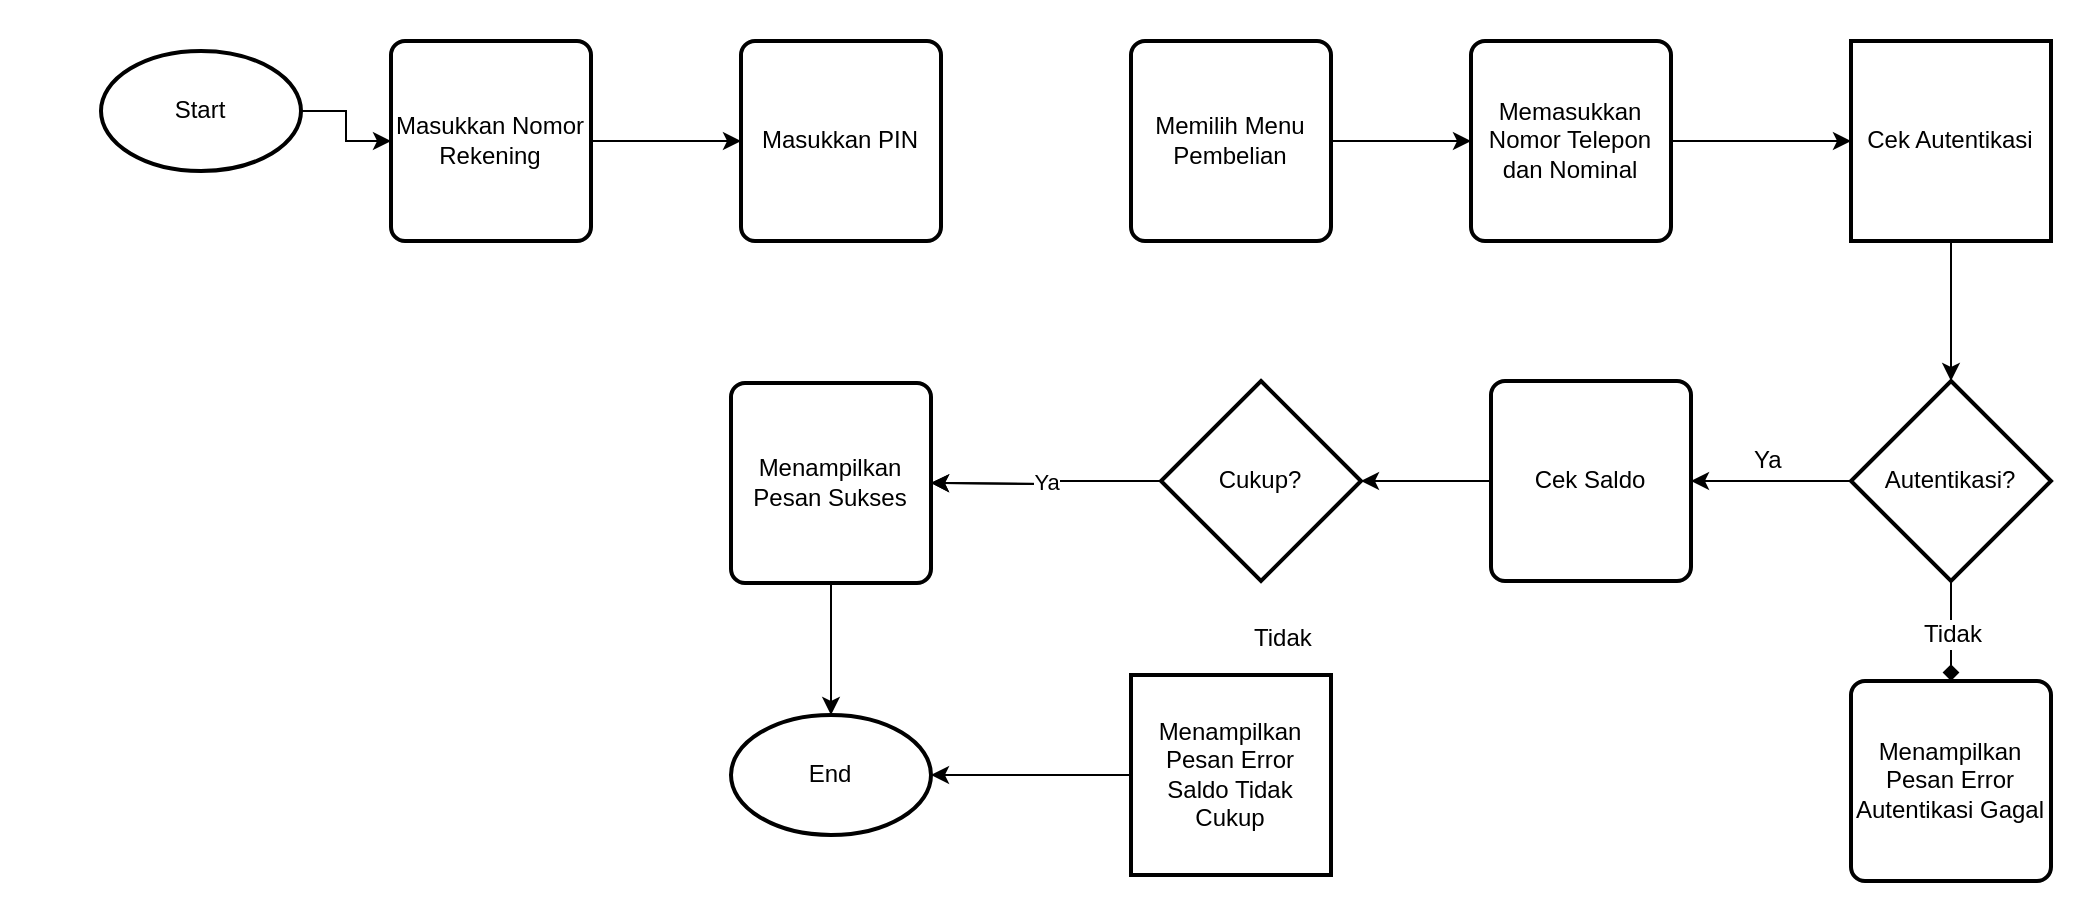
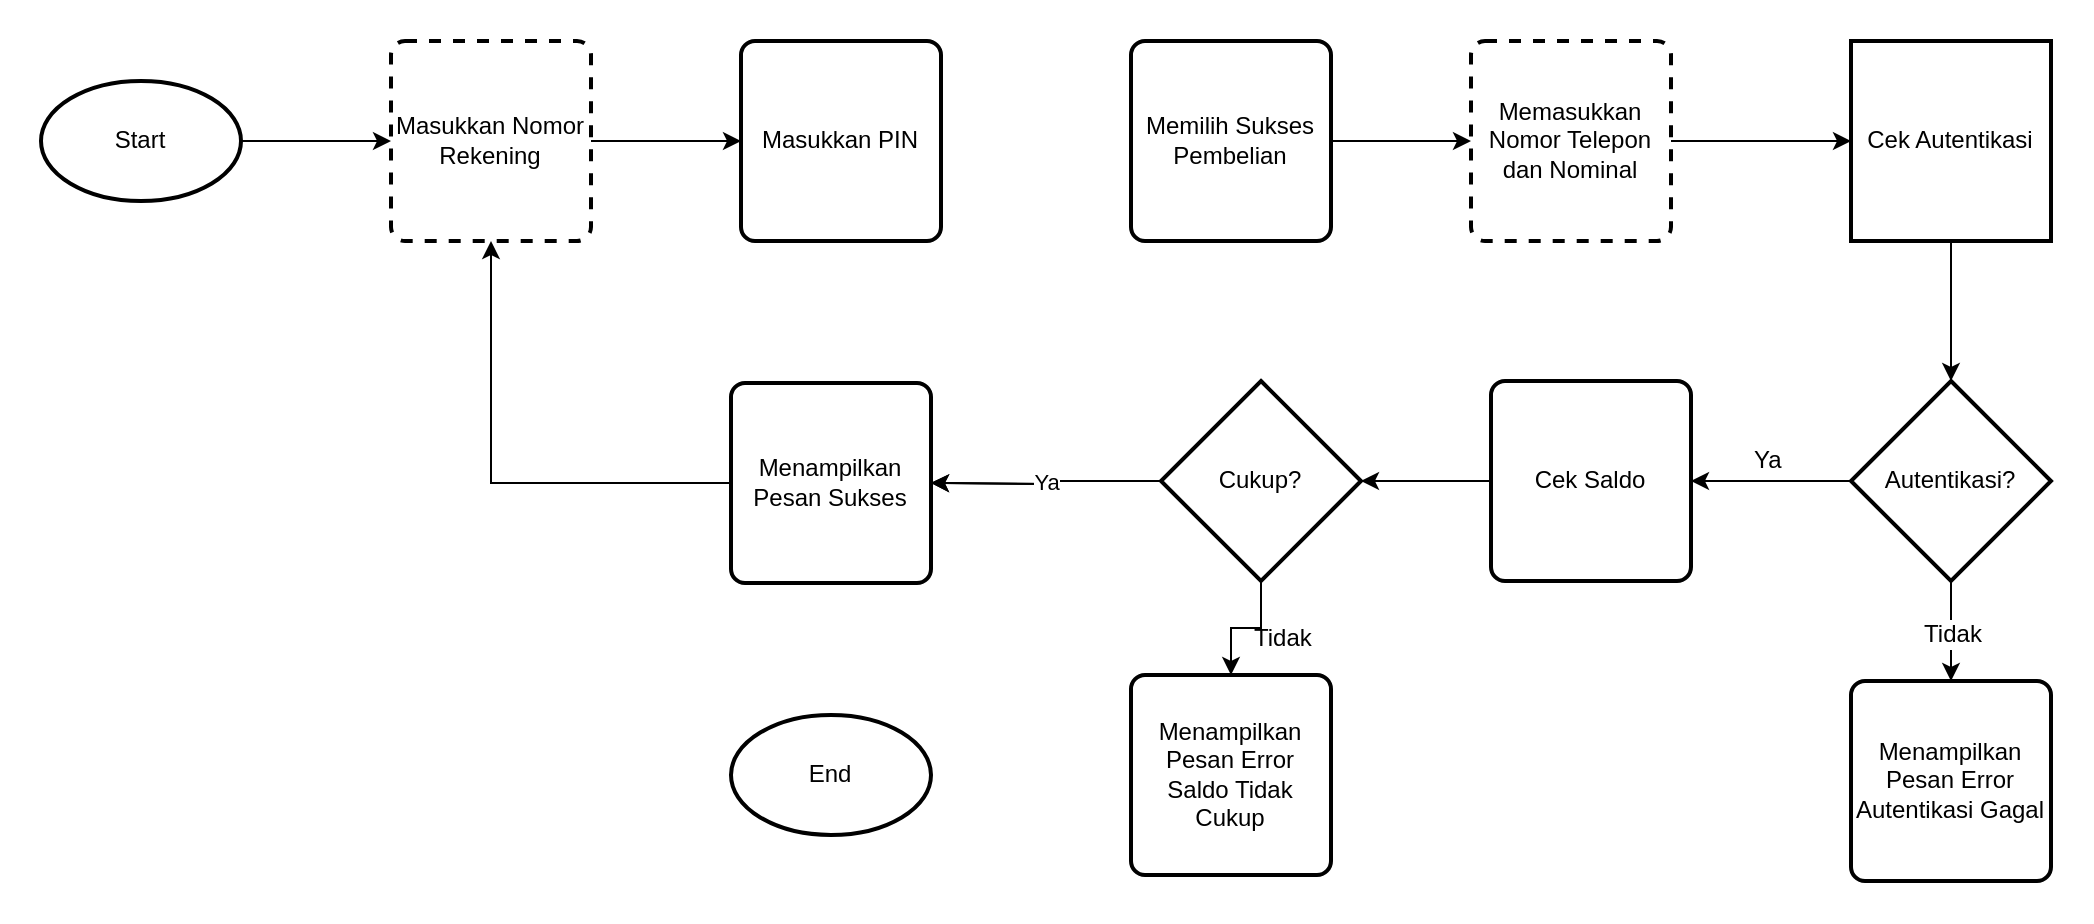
(201, 111) -> (141, 141)
(491, 141) -> (491, 141)
(1231, 141) -> (1231, 141)
(1571, 141) -> (1571, 141)
none -> (1253, 628)
(831, 642) -> (496, 483)
(1951, 665) -> (1951, 666)
(1037, 775) -> none
(1231, 775) -> (1231, 775)
